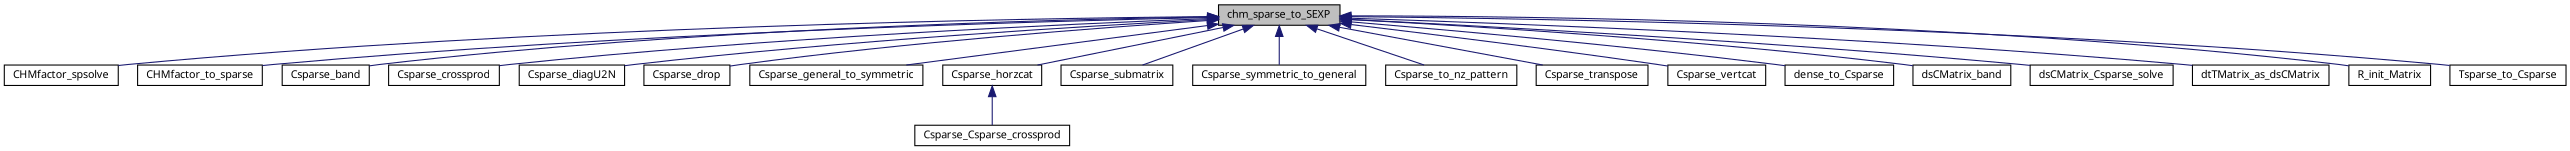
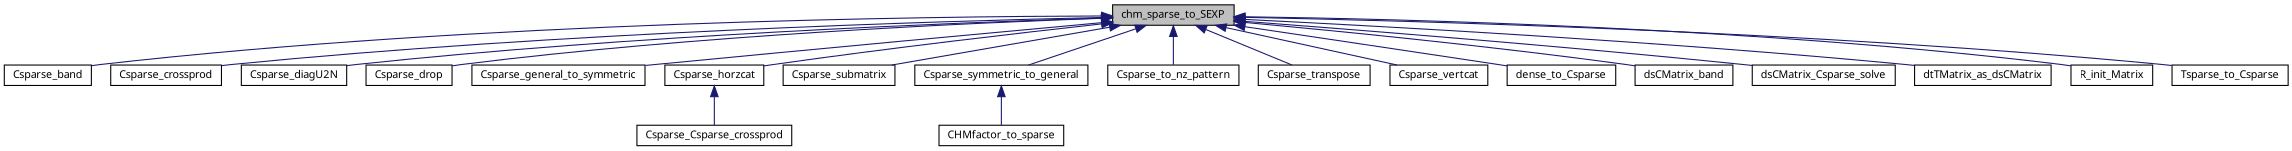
(735, 34) -> (1001, 111)
(61, 75) -> none
